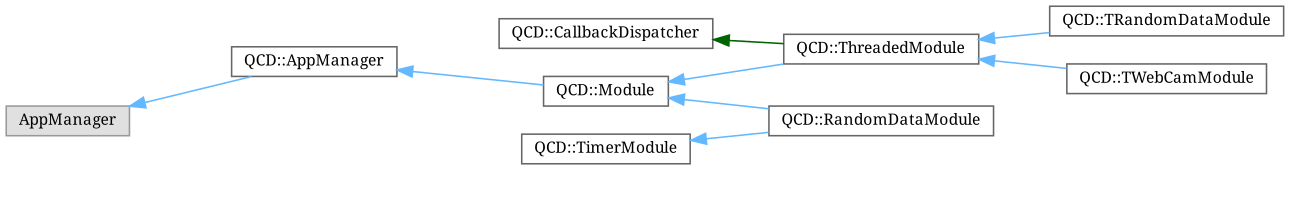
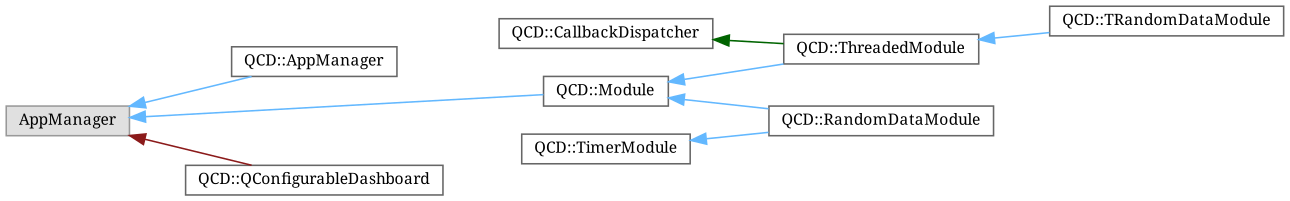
(478, 78) -> (344, 106)
(1167, 79) -> none
none -> (314, 180)
